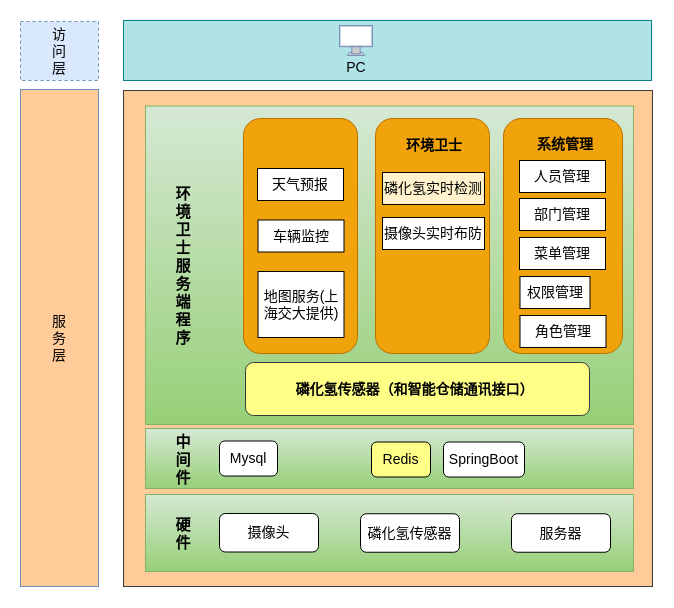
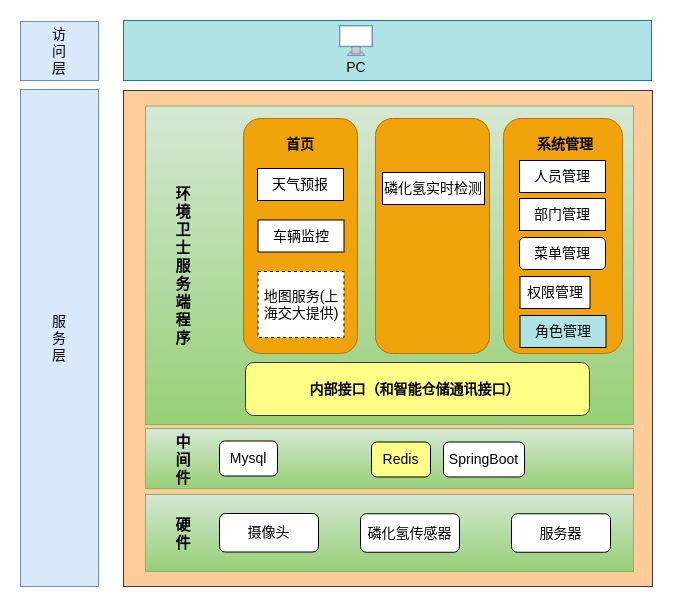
(60, 51) -> (60, 51)
none -> (301, 145)
(435, 146) -> none
(434, 189) -> (434, 189)
(434, 234) -> none
(563, 254) -> (563, 254)
(301, 305) -> (301, 305)
(563, 332) -> (563, 332)
(60, 338) -> (60, 338)
(415, 390) -> (415, 390)
